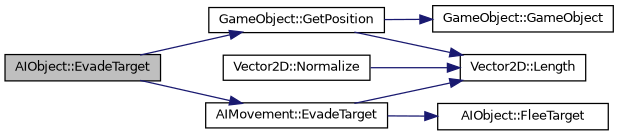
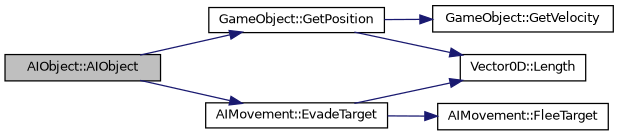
(523, 19) -> (523, 19)
(83, 68) -> (83, 68)
(297, 68) -> none
(523, 68) -> (523, 68)
(523, 117) -> (523, 117)
